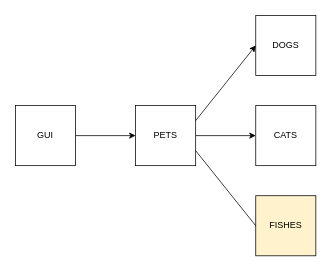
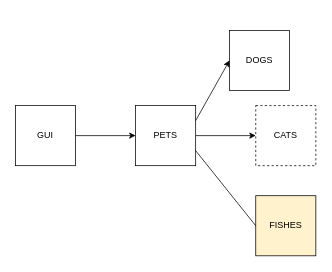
(285, 45) -> (259, 60)
(285, 135) -> (285, 135)
